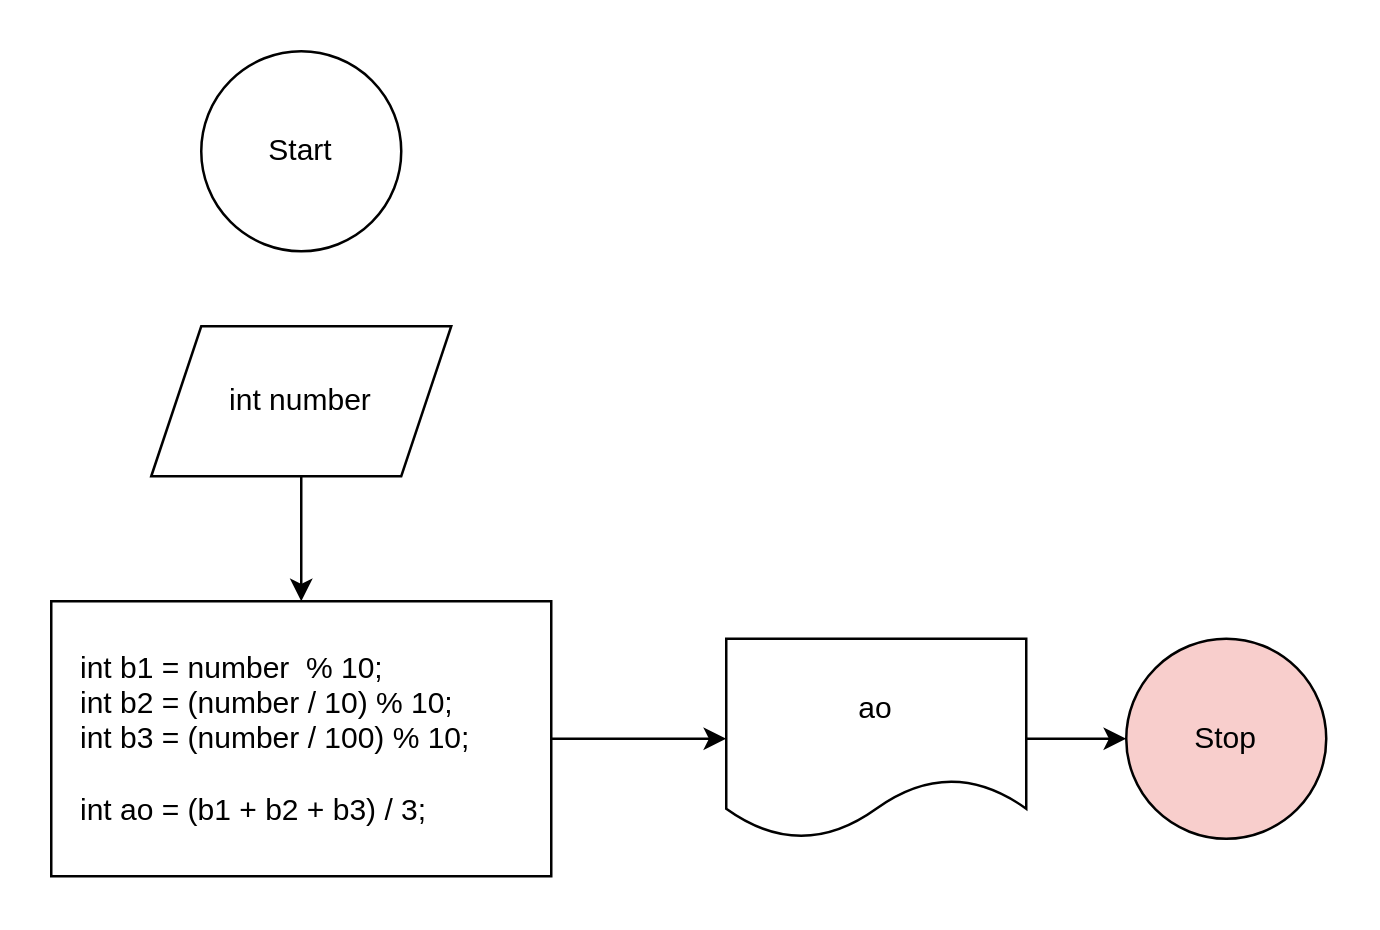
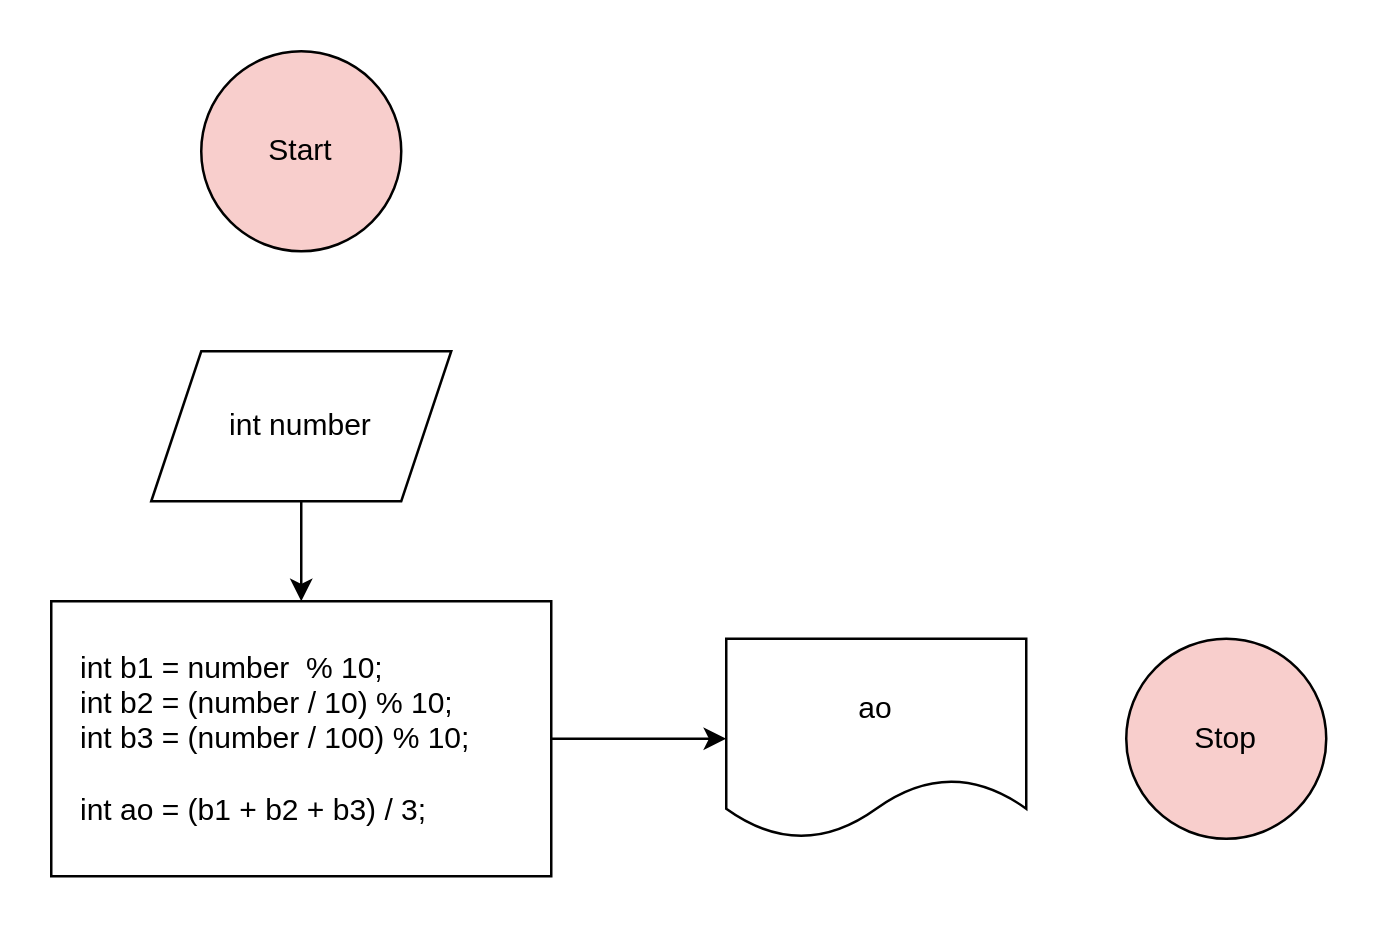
(301, 151) -> (301, 151)
(301, 401) -> (301, 426)
(1068, 739) -> none
